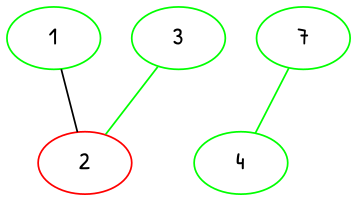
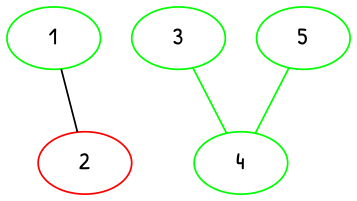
(303, 38) -> (303, 38)
(132, 101) -> (210, 101)
